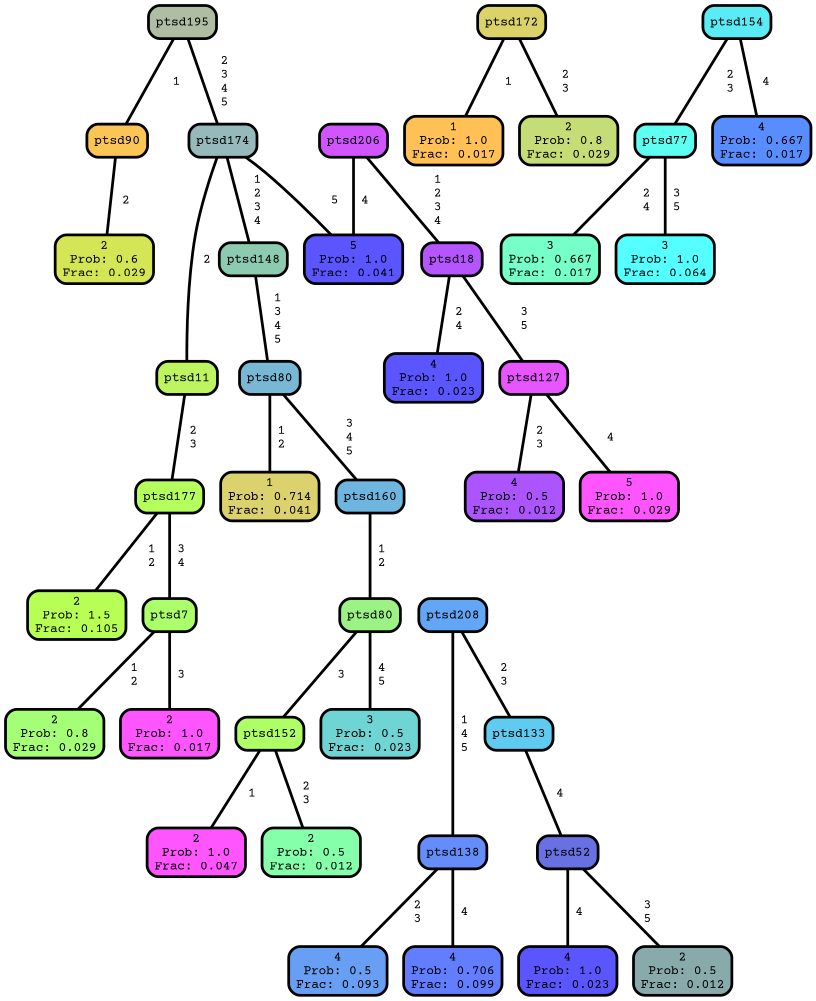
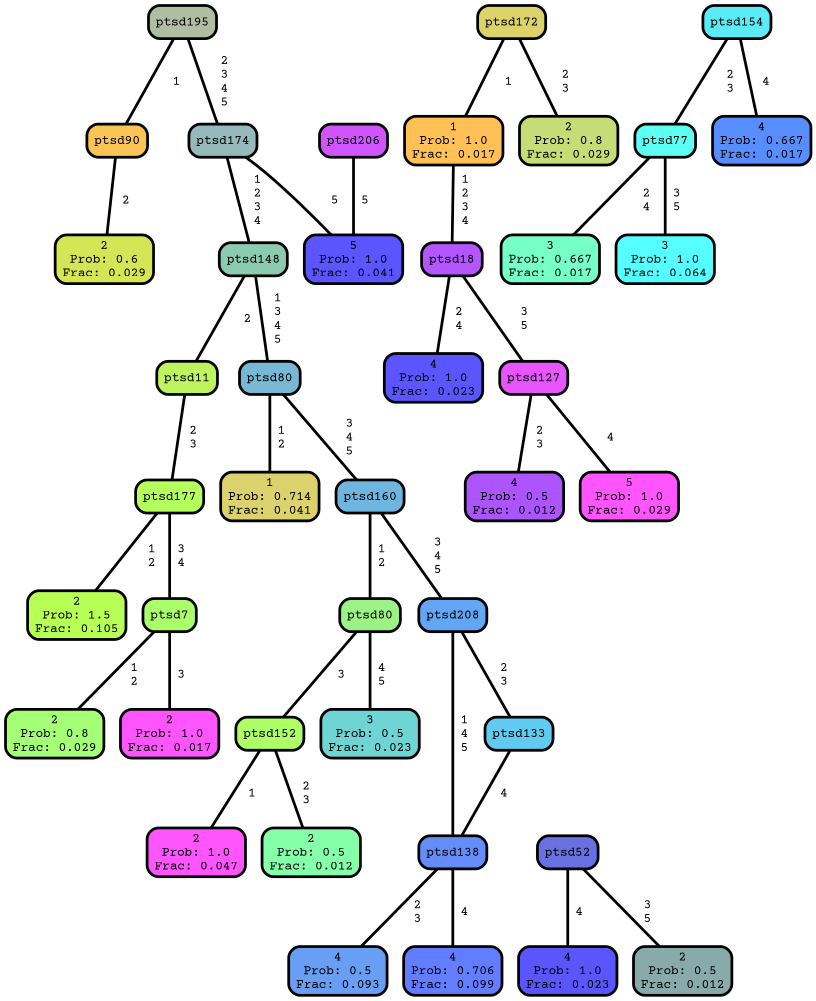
(361, 200) -> (361, 200)
(403, 200) -> (453, 204)
(192, 258) -> (220, 319)
none -> (411, 556)
(543, 793) -> (486, 793)
